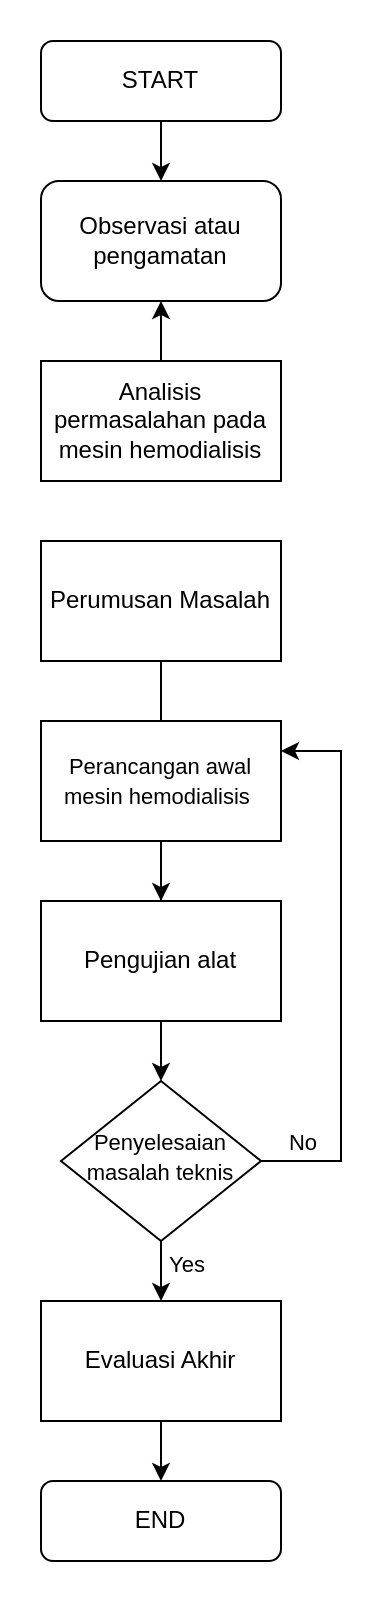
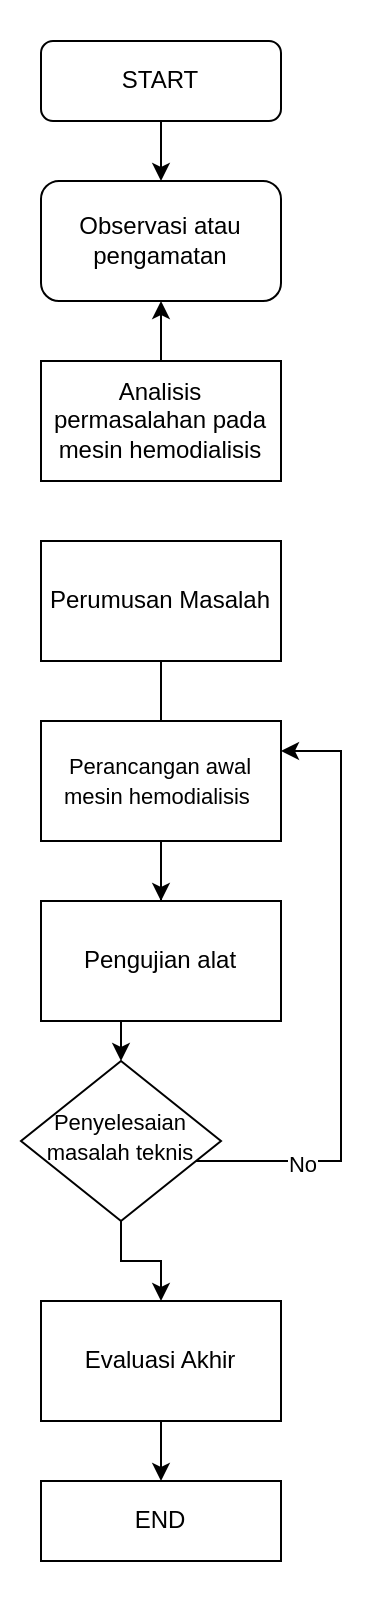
(161, 1161) -> (121, 1141)
(187, 1265) -> none
(161, 1521) -> (161, 1521)
